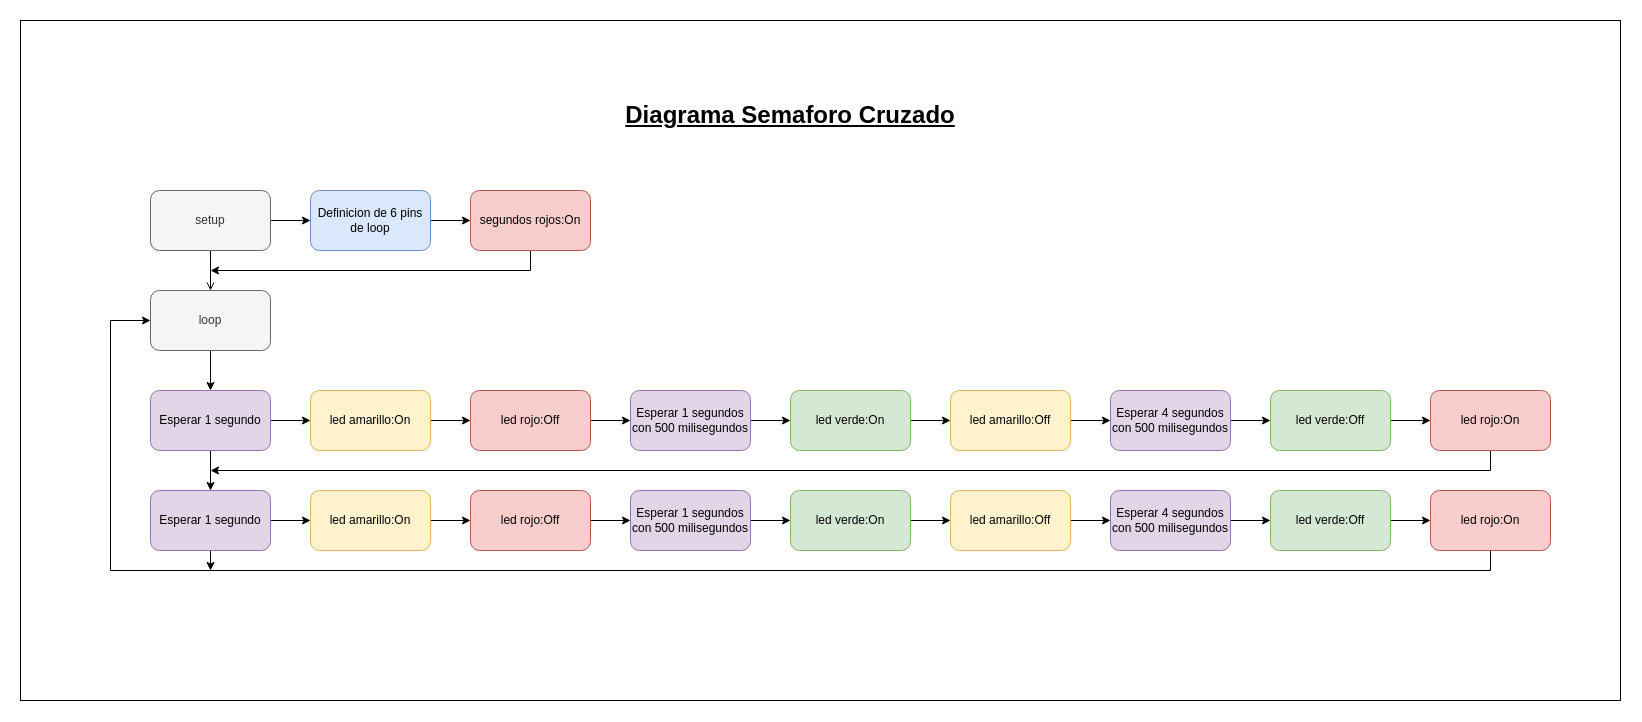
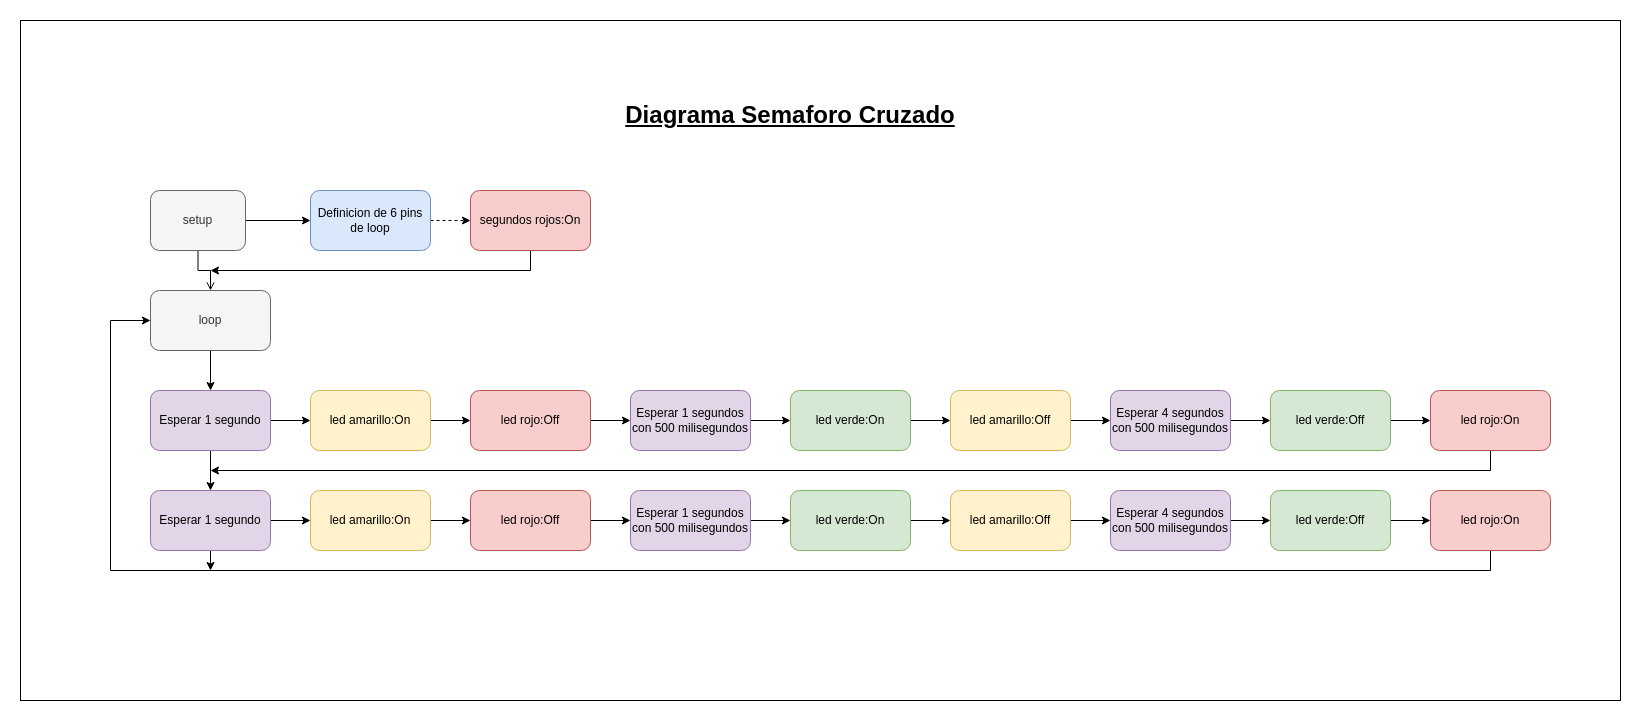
(211, 221) -> (198, 221)
(447, 221) -> (447, 221)
